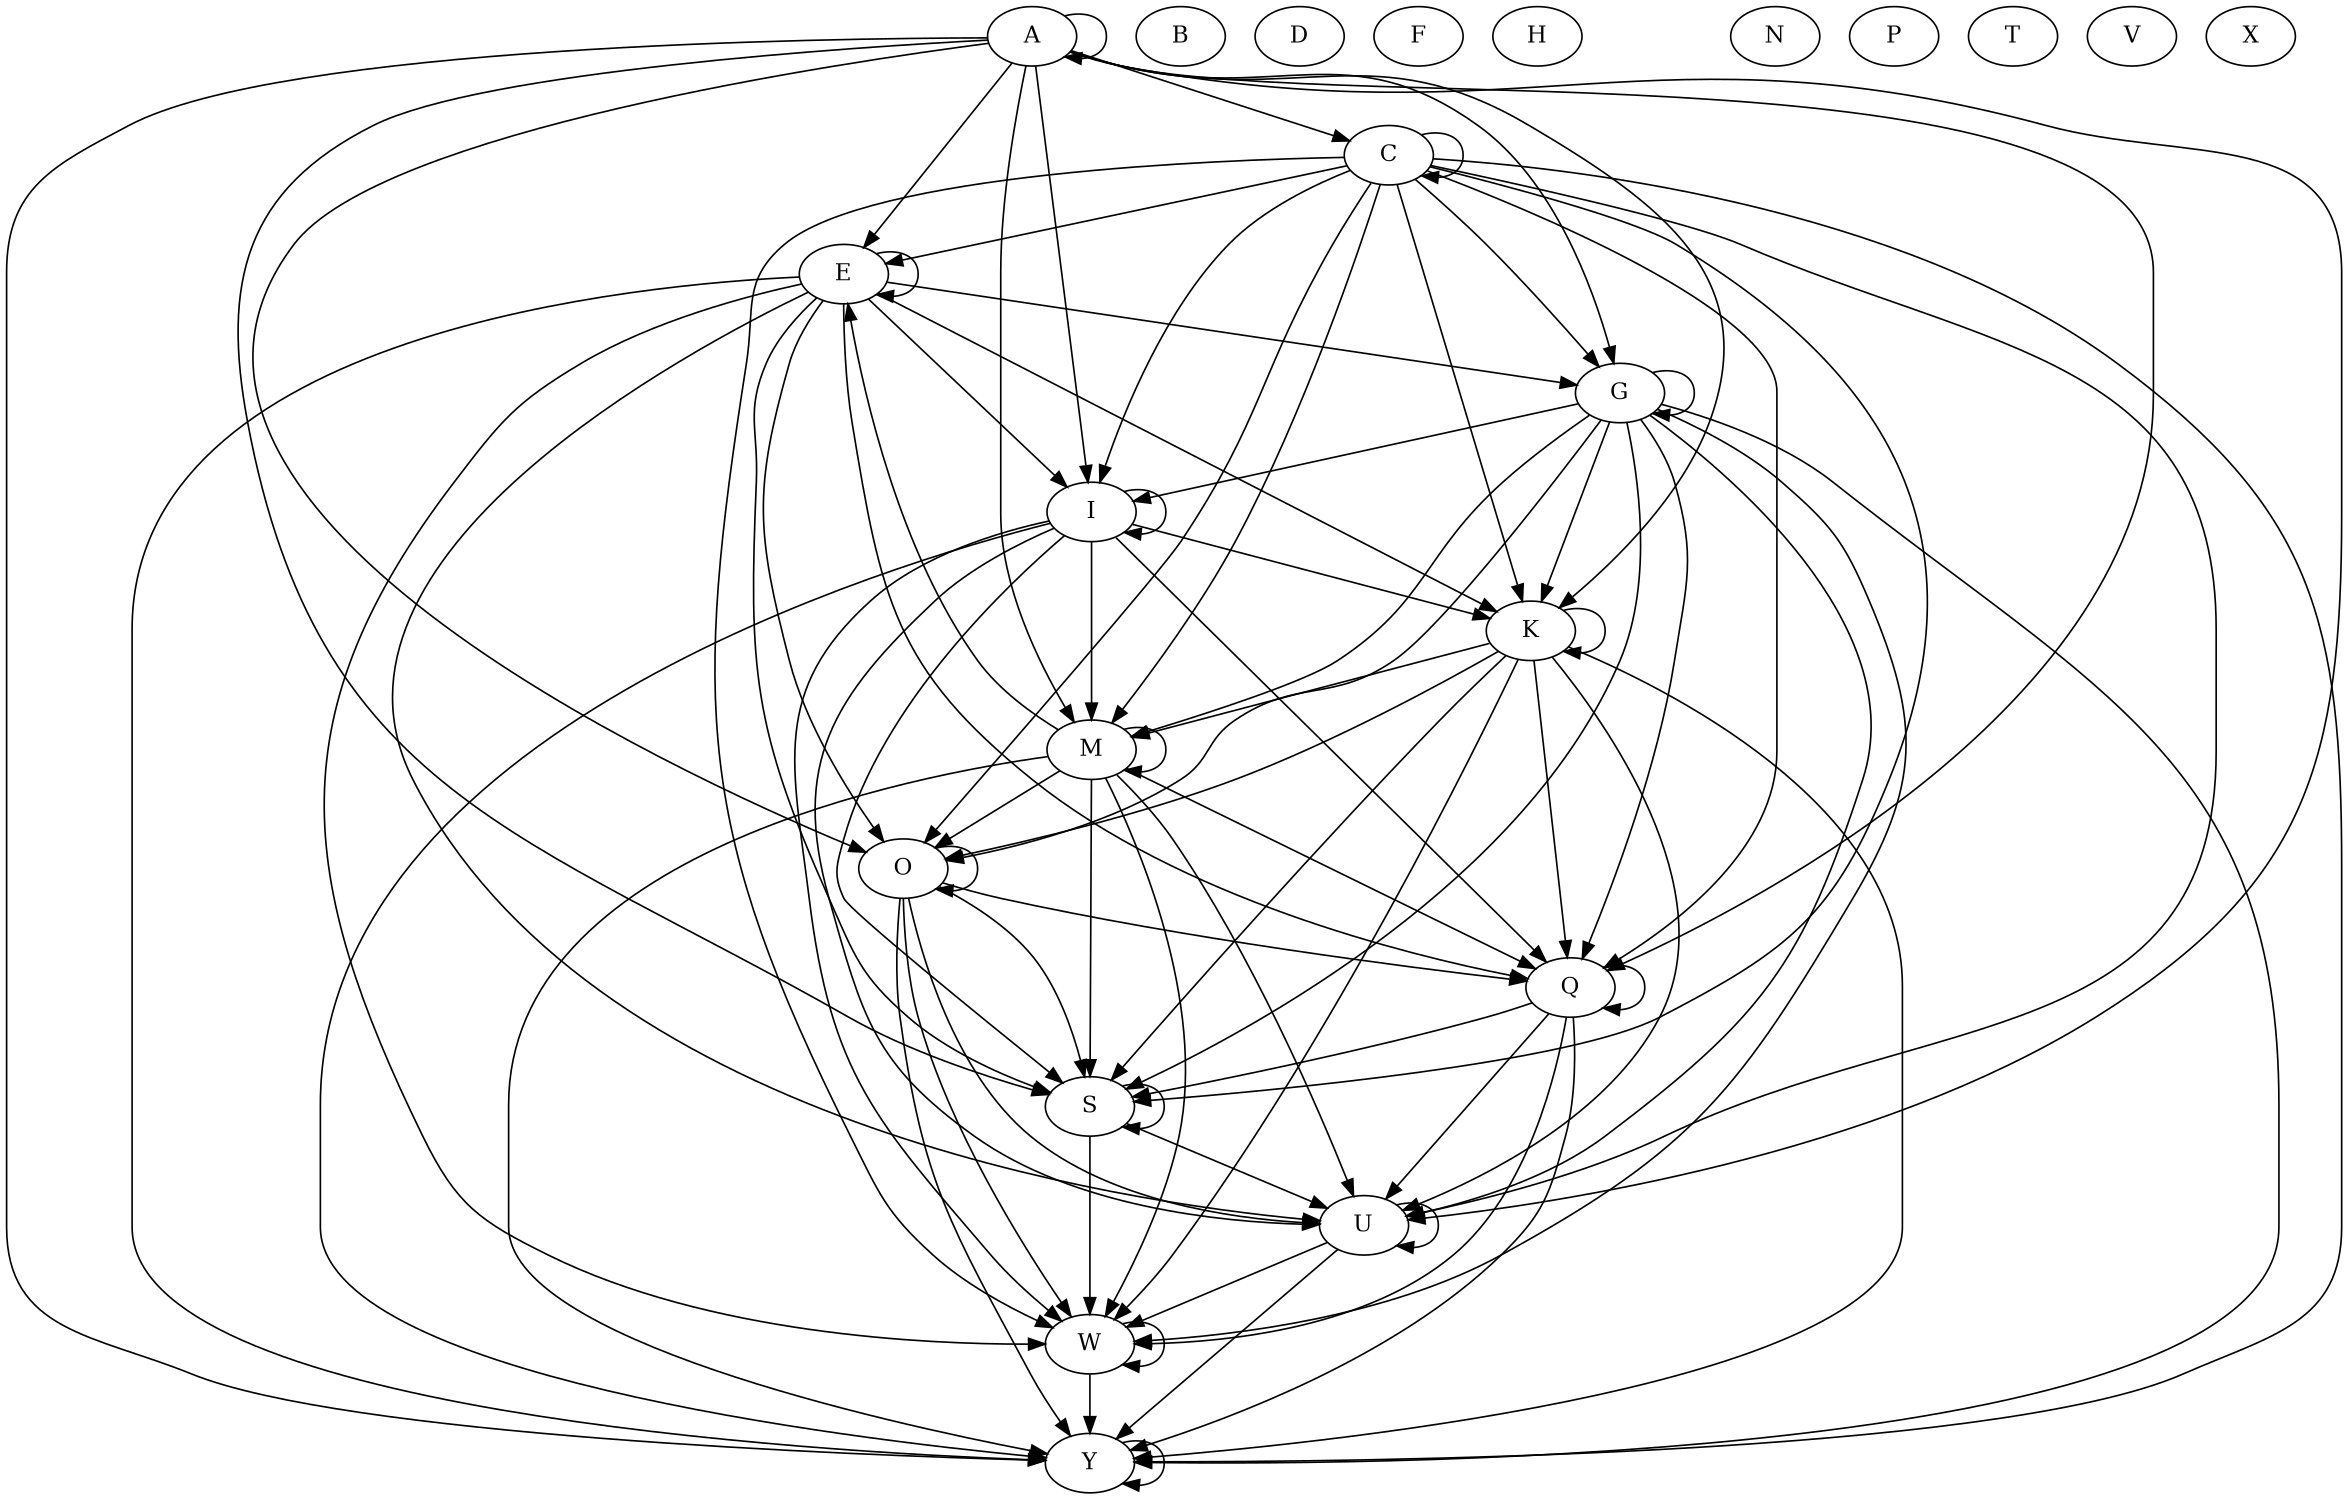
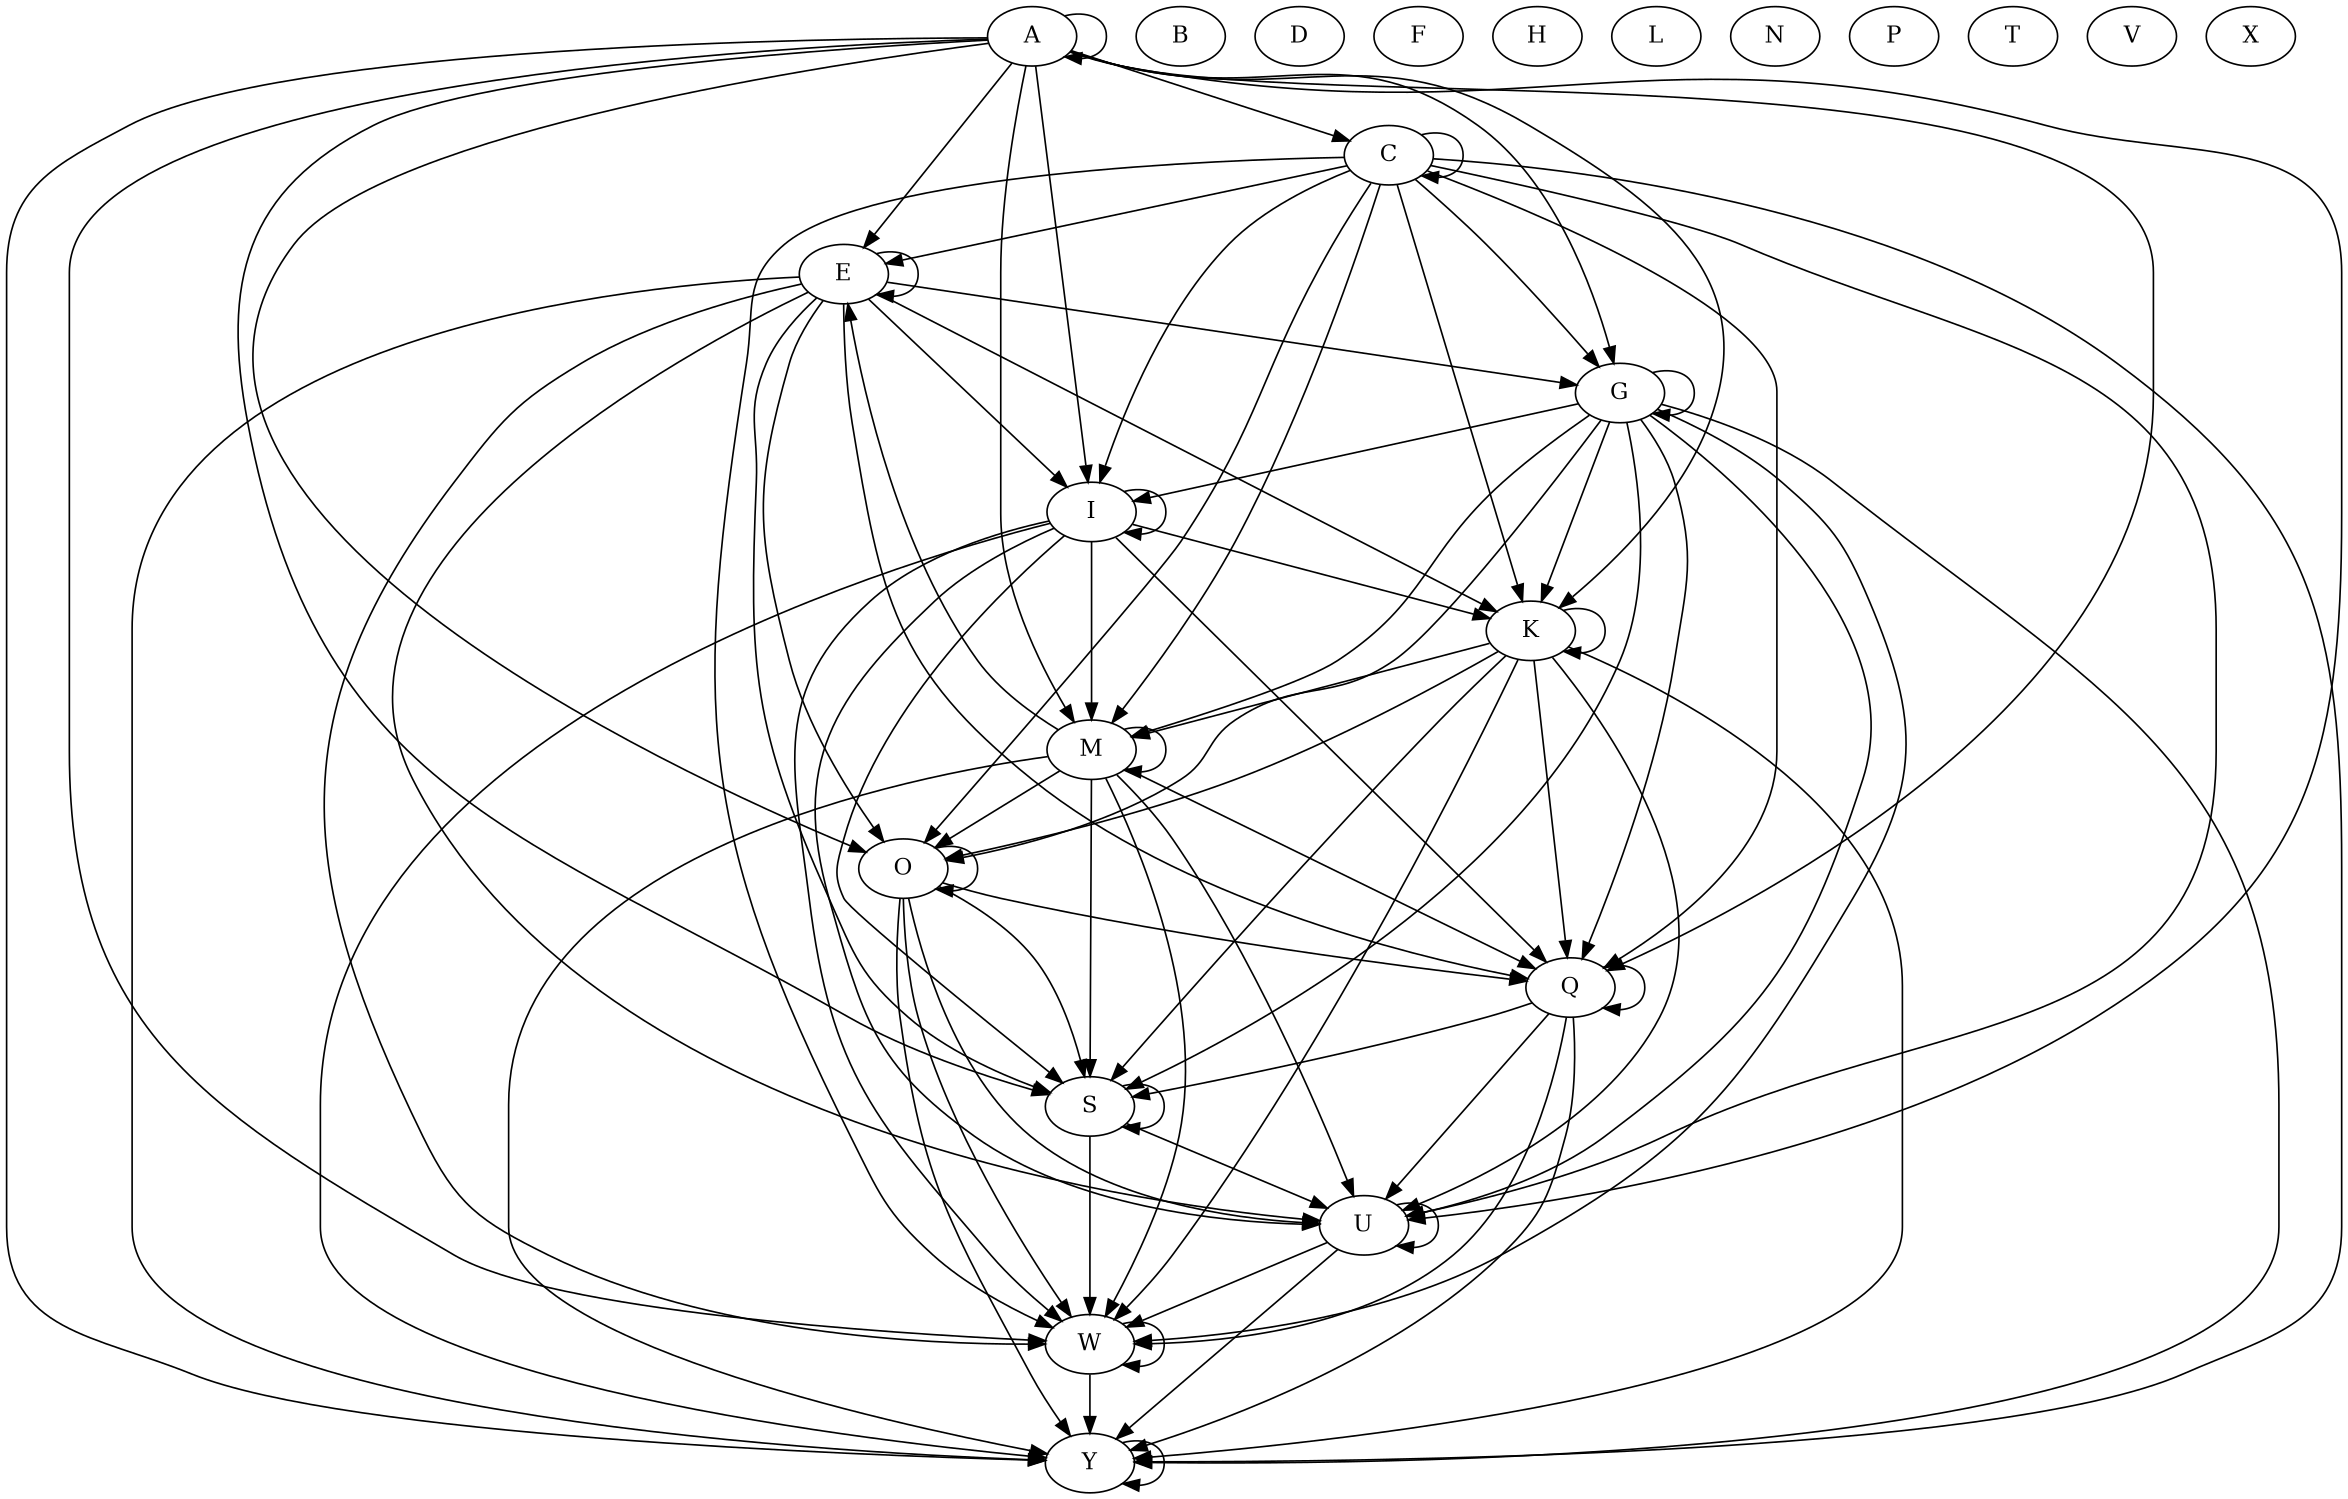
none -> (1656, 36)
none -> (69, 649)
(1880, 801) -> none
